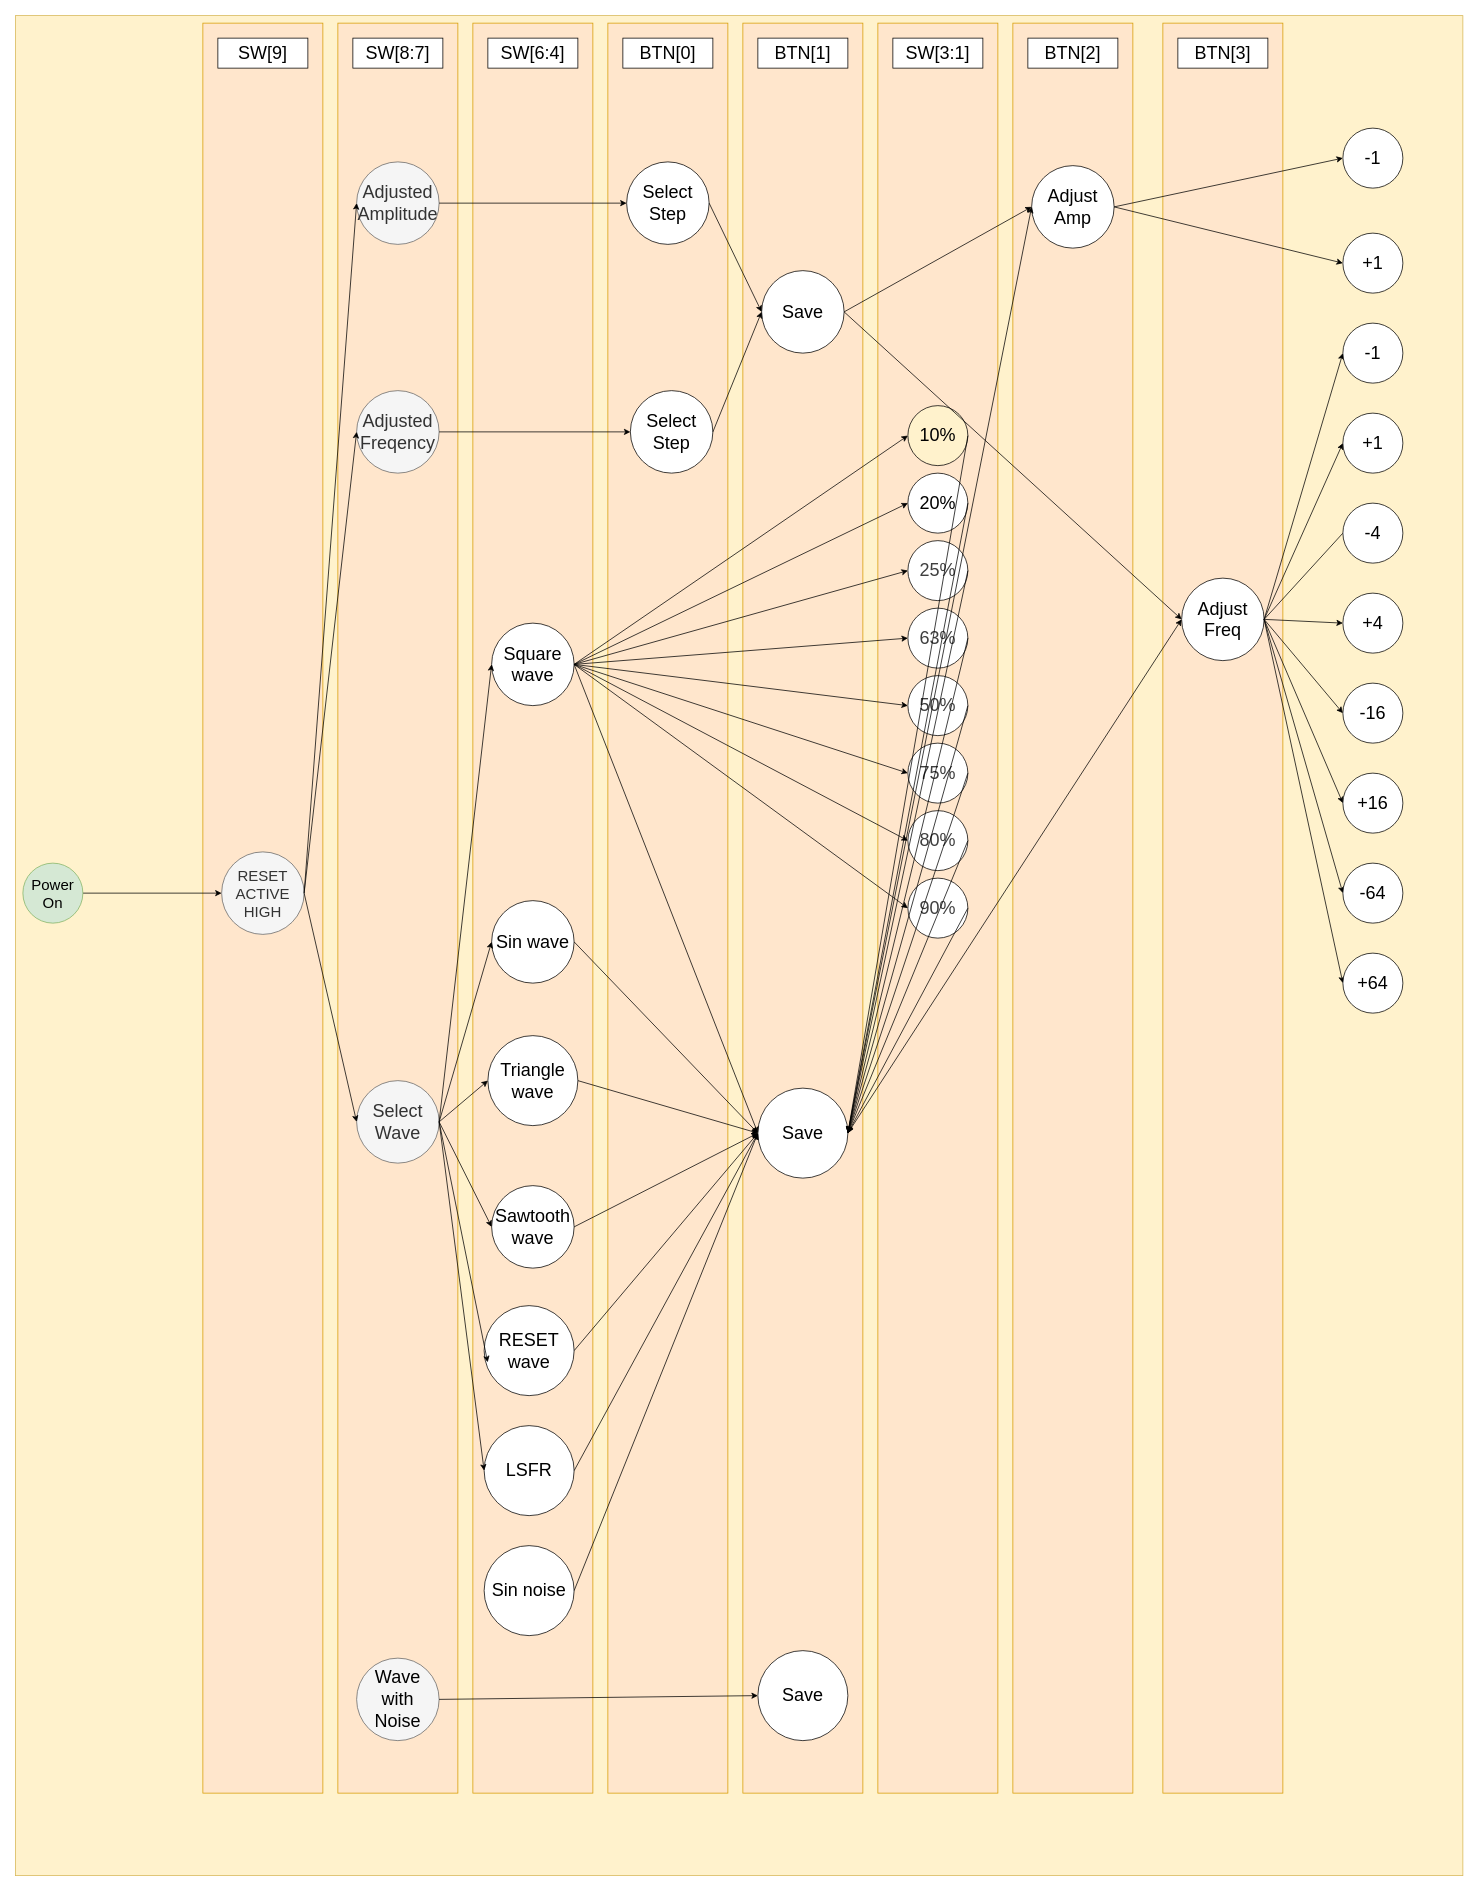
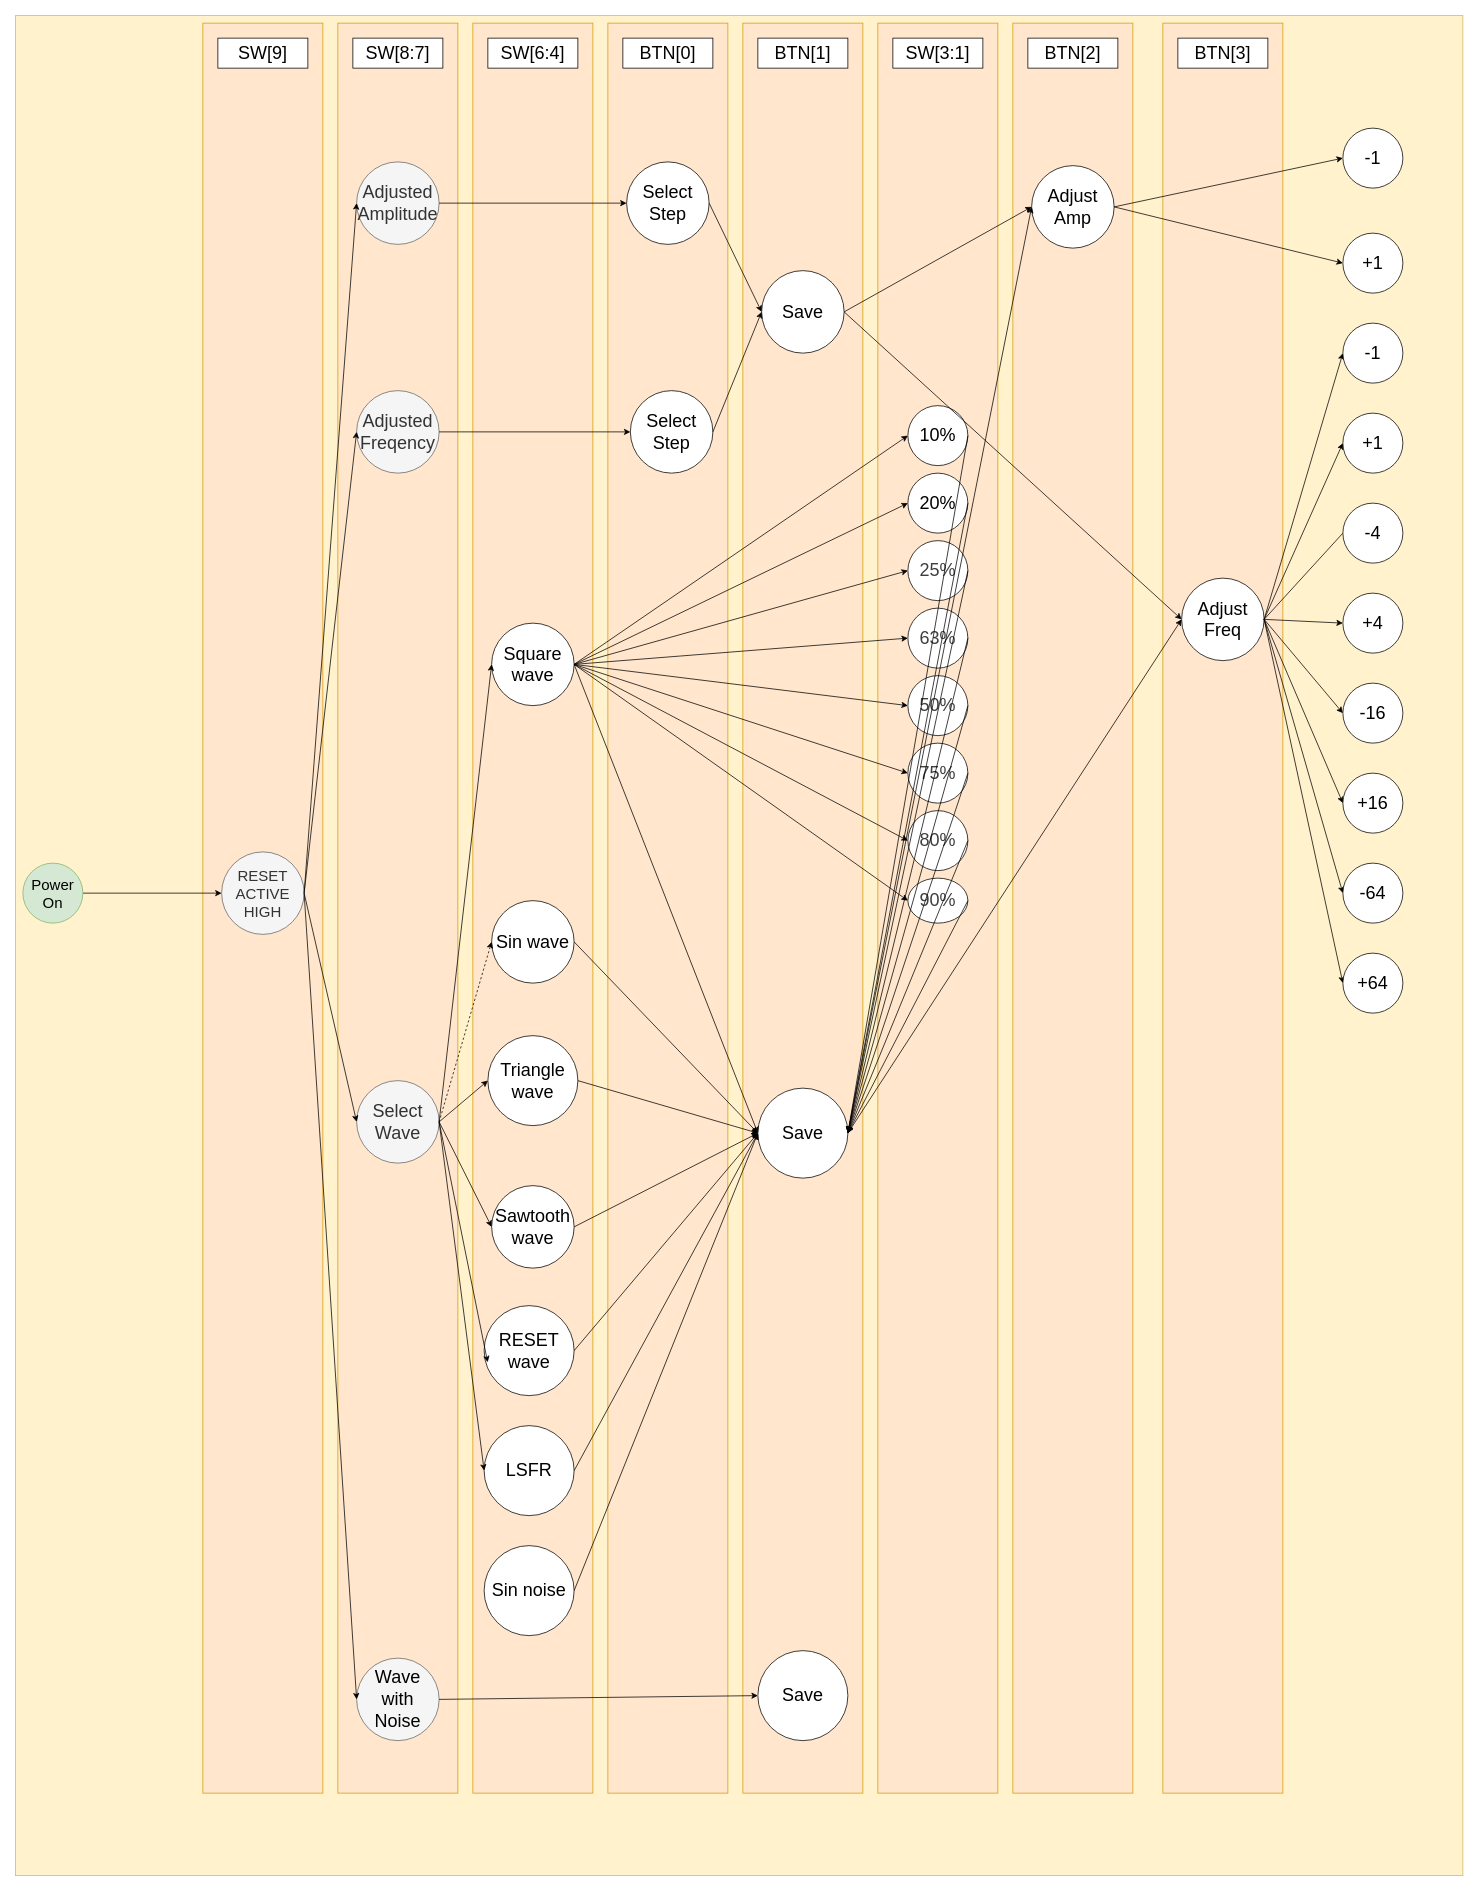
(938, 435) -> (938, 435)
(938, 908) -> (938, 900)
(465, 1032) -> (465, 1032)
none -> (331, 1298)
